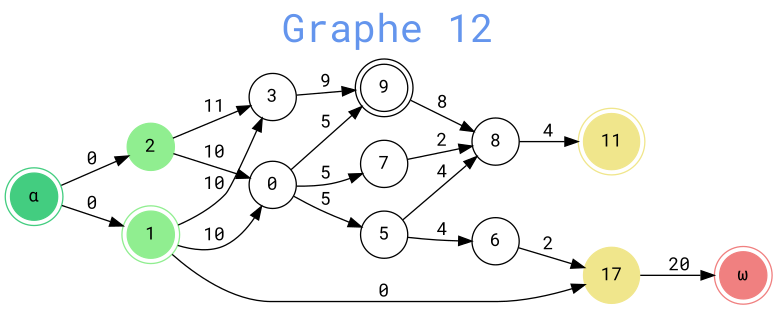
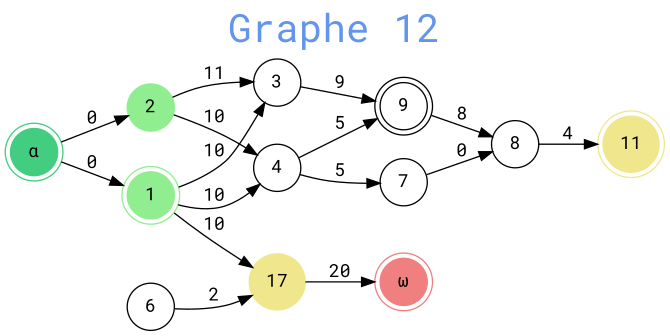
(442, 141) -> (462, 151)
(273, 185) -> (277, 168)
(384, 235) -> none
(384, 292) -> (214, 225)
